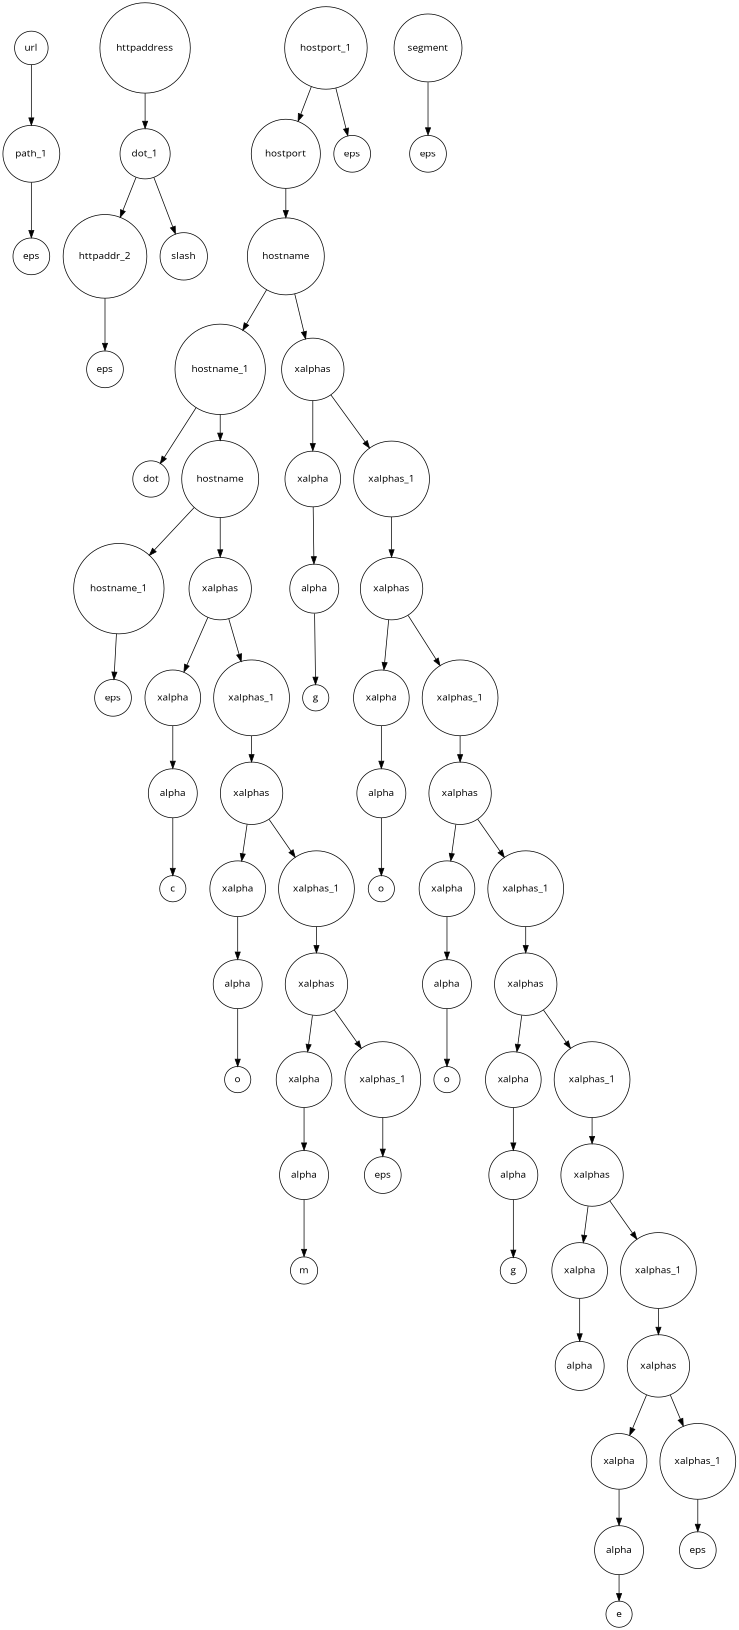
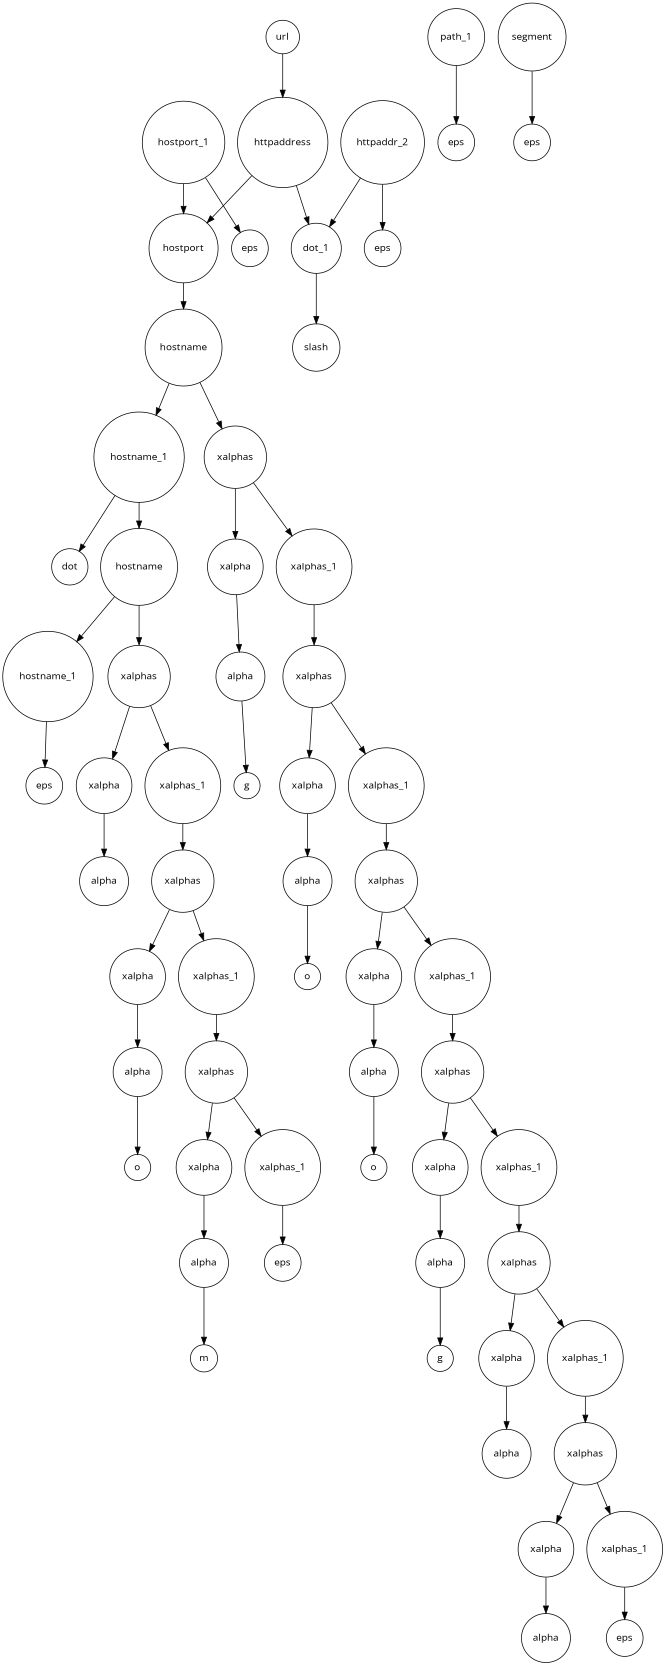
(31, 91) -> (283, 72)
(129, 194) -> (347, 199)
none -> (232, 196)
(173, 889) -> none
(619, 1614) -> none
